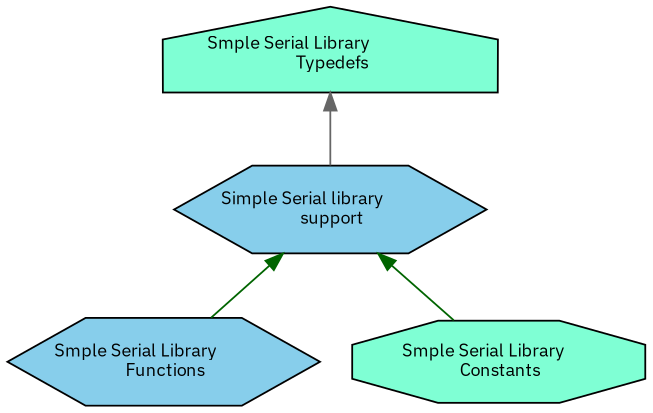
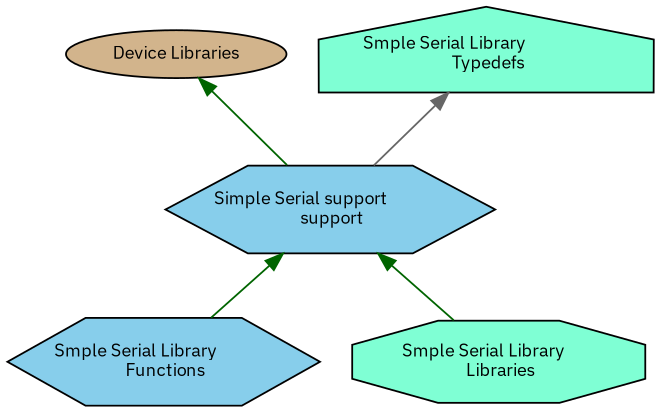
none -> (176, 54)
(330, 210) -> (330, 210)
(499, 362) -> (499, 362)
